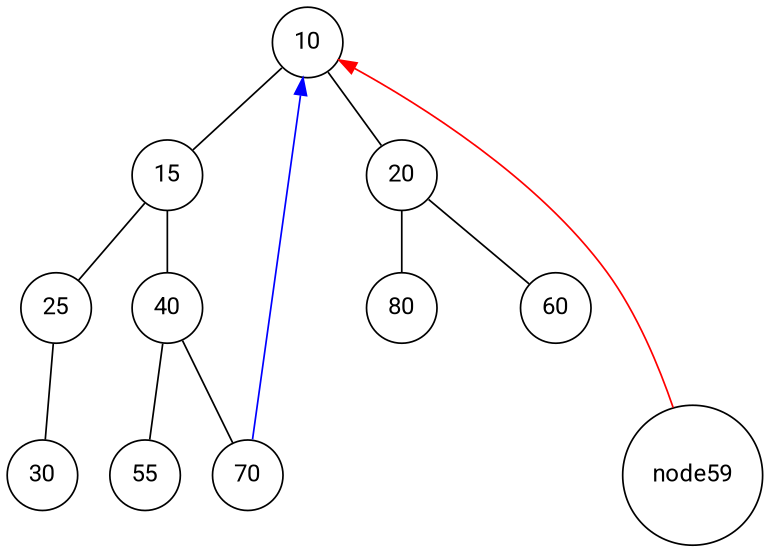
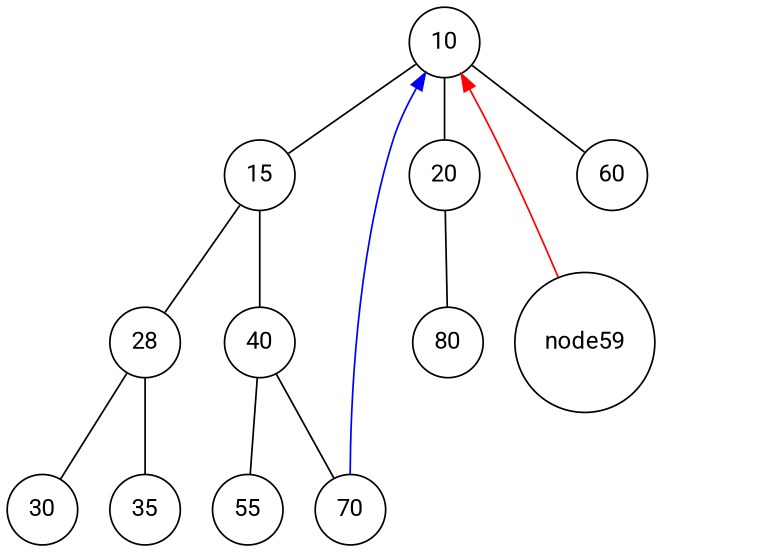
(479, 242) -> (528, 109)
(56, 308) -> (145, 342)
none -> (145, 510)
